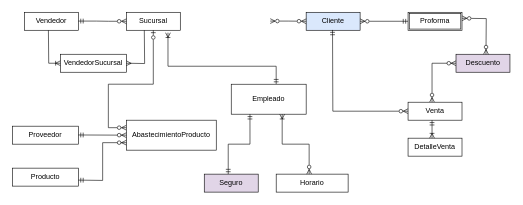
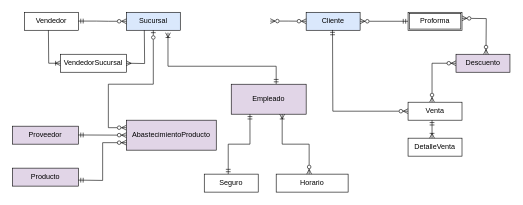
(153, 21) -> (153, 21)
(269, 99) -> (269, 99)
(45, 135) -> (45, 135)
(171, 135) -> (171, 135)
(45, 177) -> (45, 177)
(231, 183) -> (231, 183)
